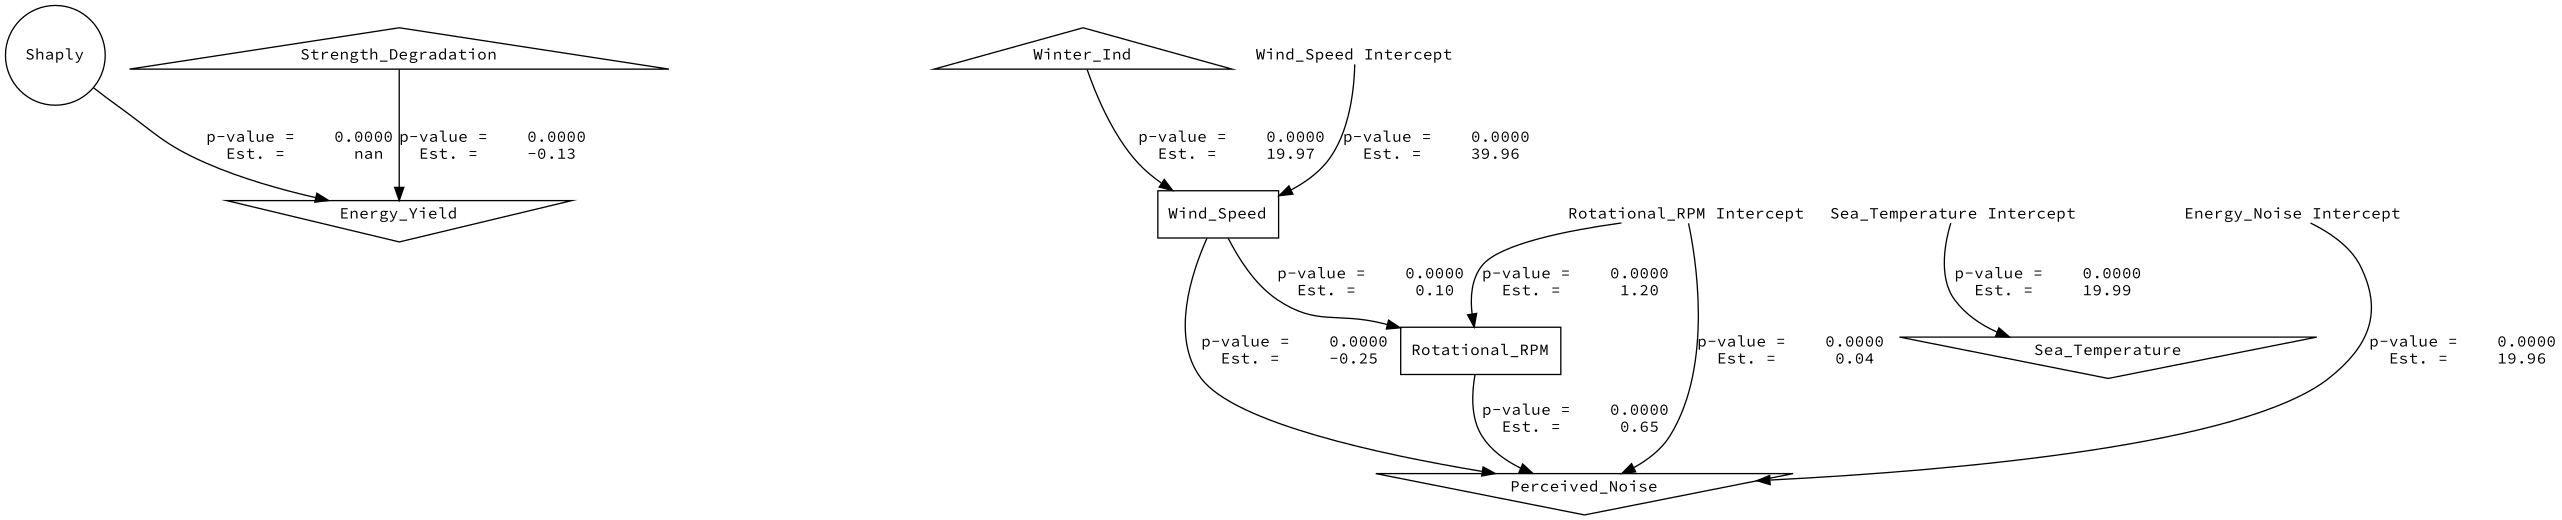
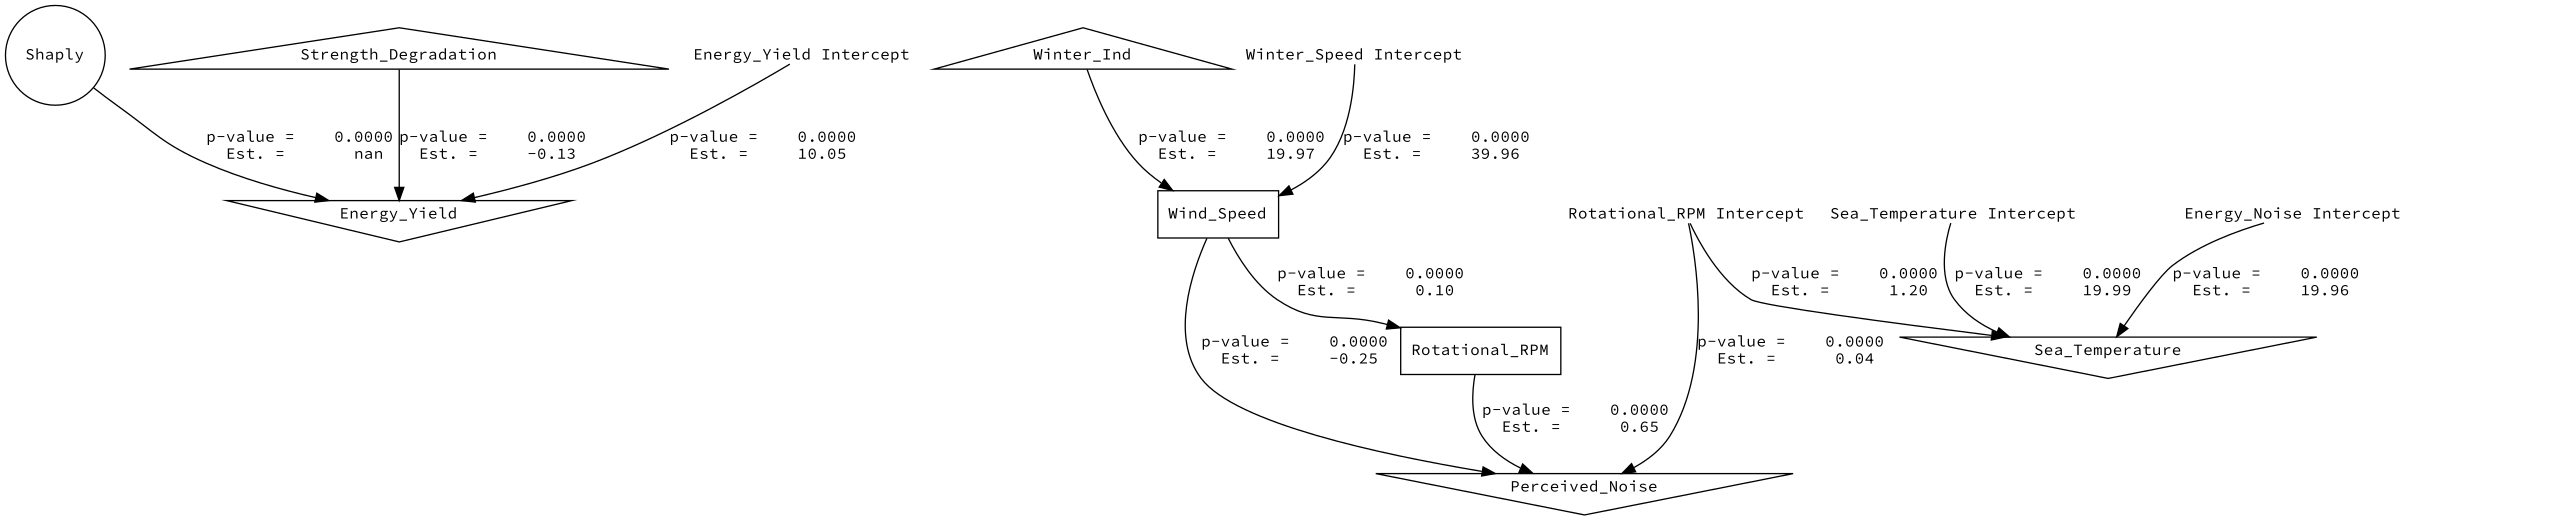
none -> (802, 55)
(1355, 55) -> (1355, 55)
(1524, 243) -> (1822, 313)
(2152, 439) -> (2182, 259)
